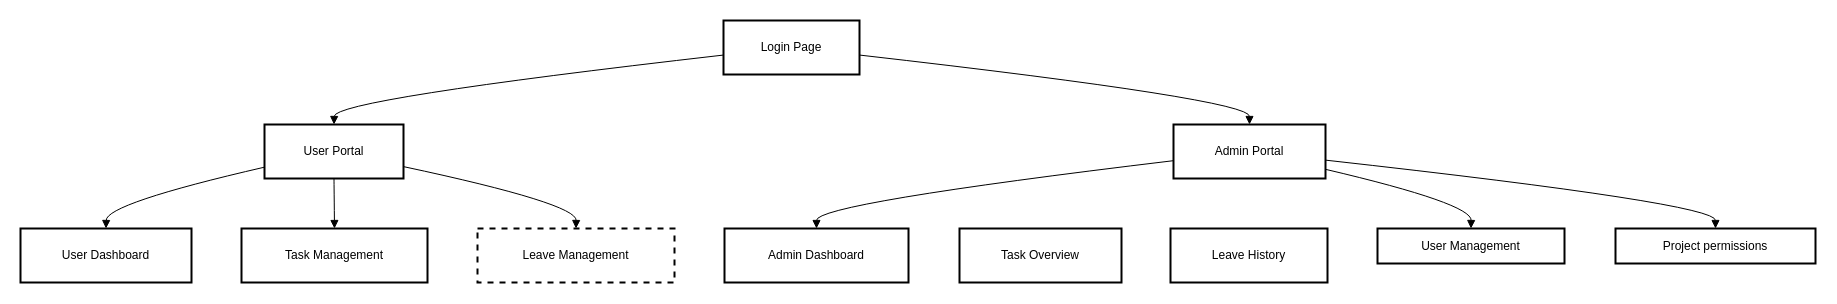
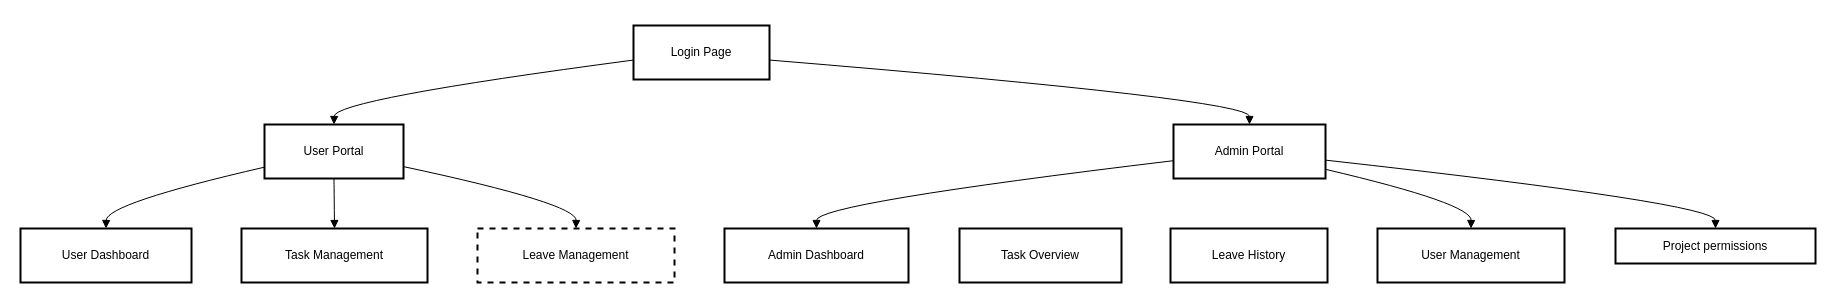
(792, 48) -> (702, 53)
(1471, 246) -> (1471, 256)
